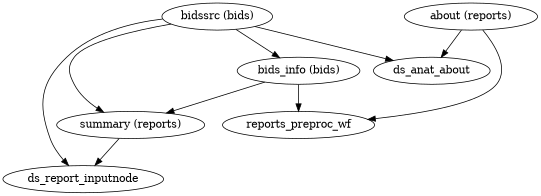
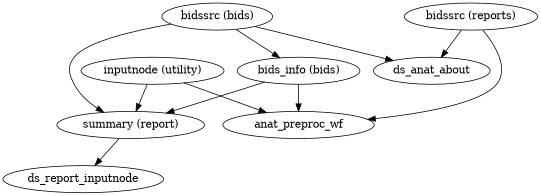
(471, 17) -> (471, 17)
(63, 61) -> none
none -> (153, 71)
(131, 125) -> (131, 125)
(299, 125) -> (299, 125)
